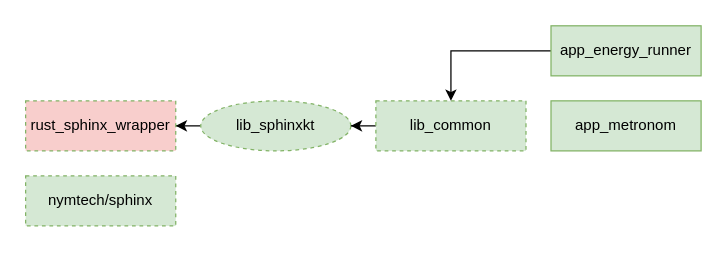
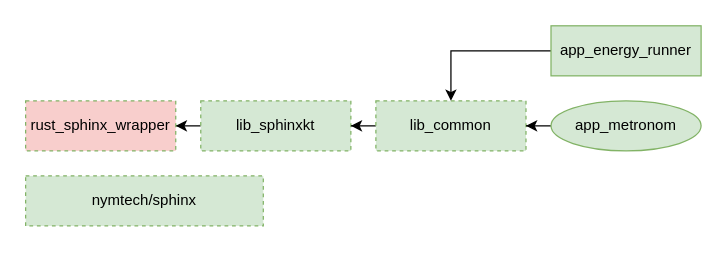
(276, 126) -> (276, 126)
none -> (534, 126)
(626, 126) -> (626, 126)
(101, 201) -> (144, 201)
